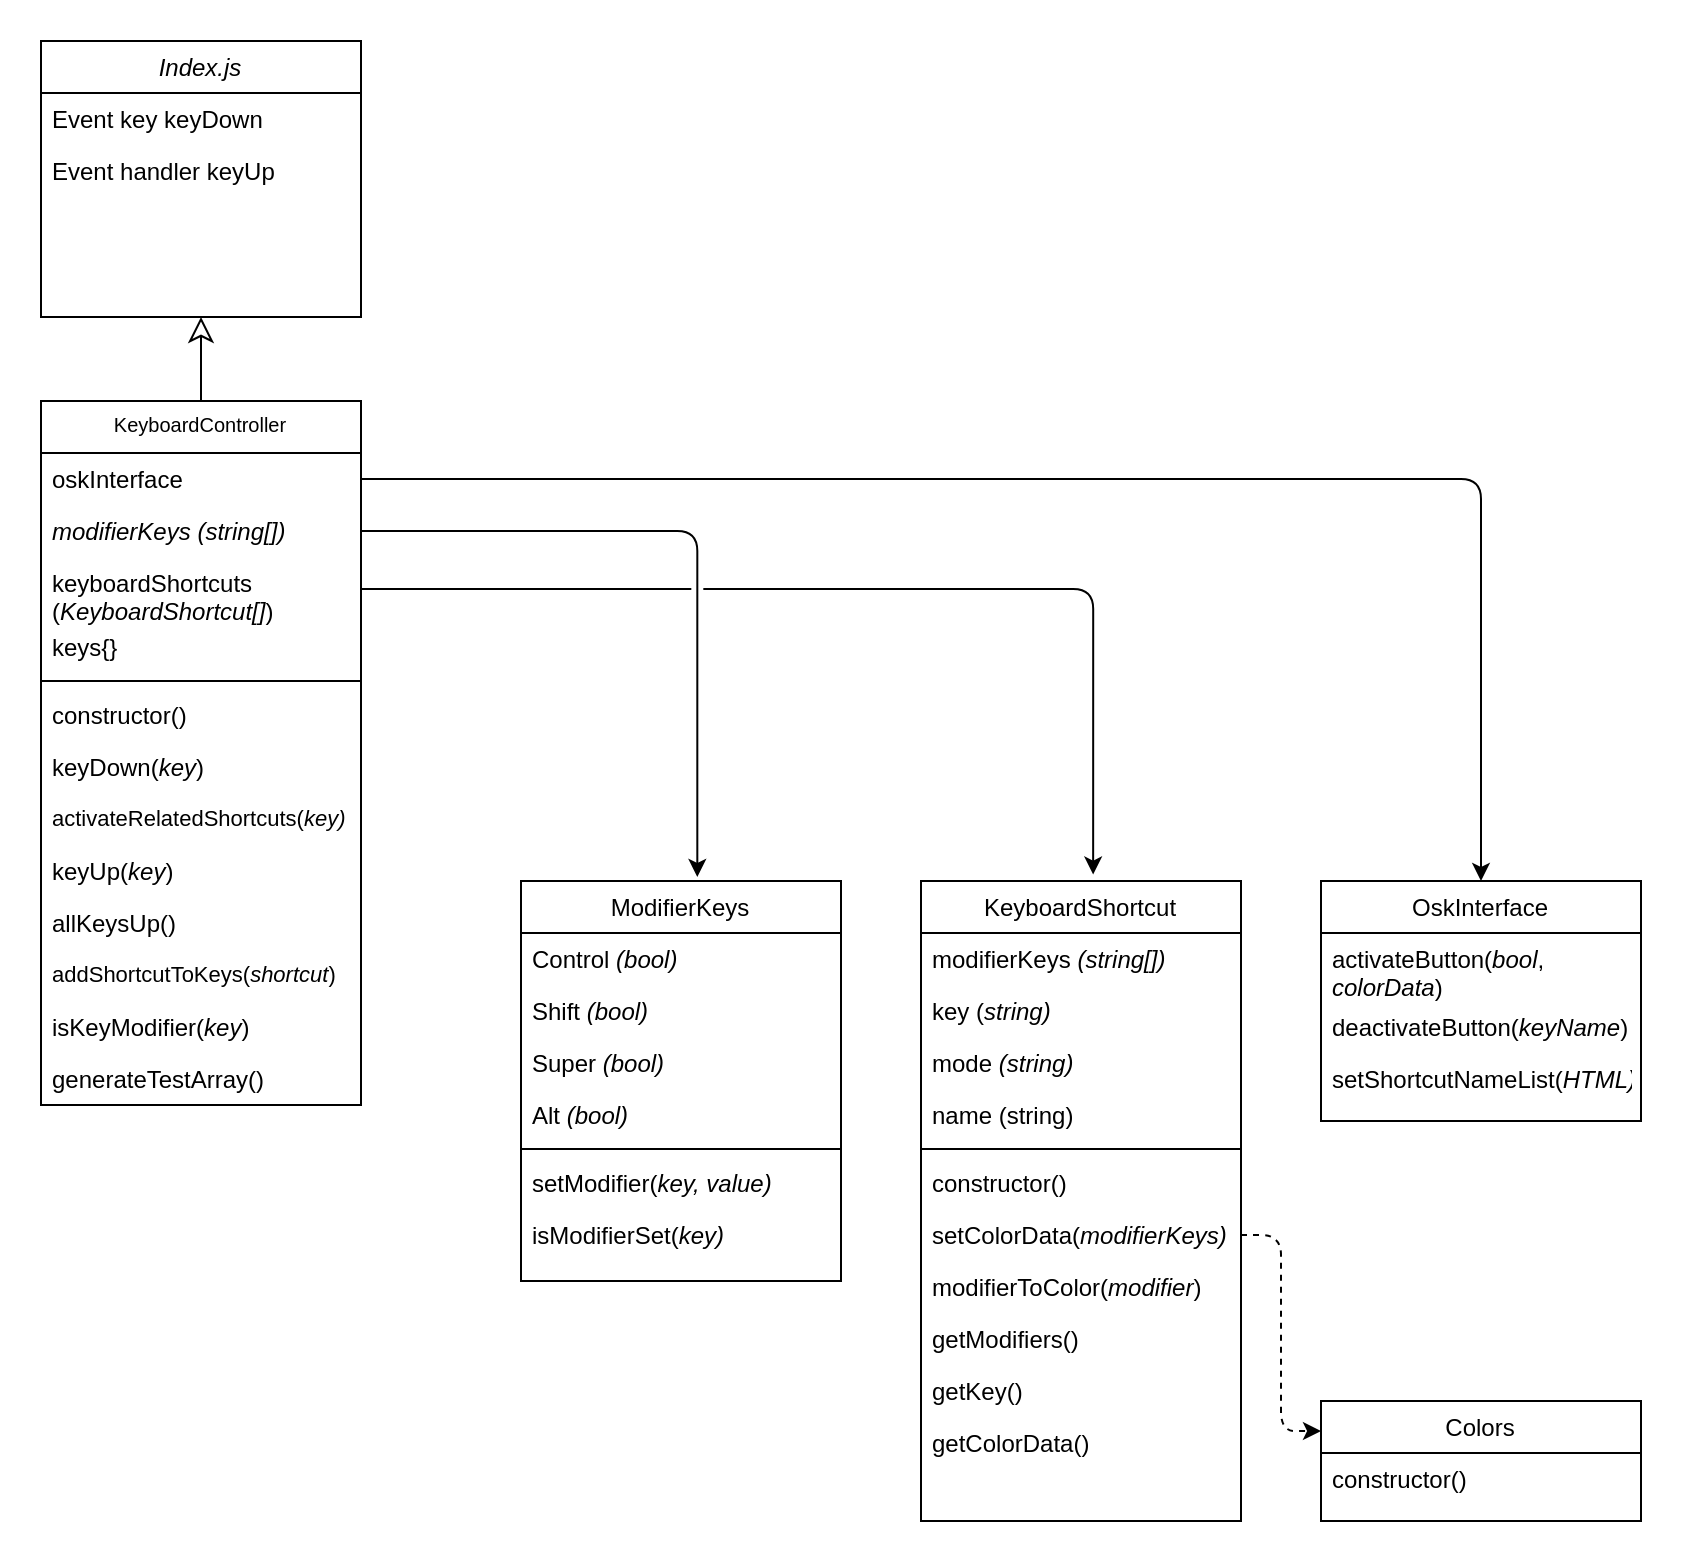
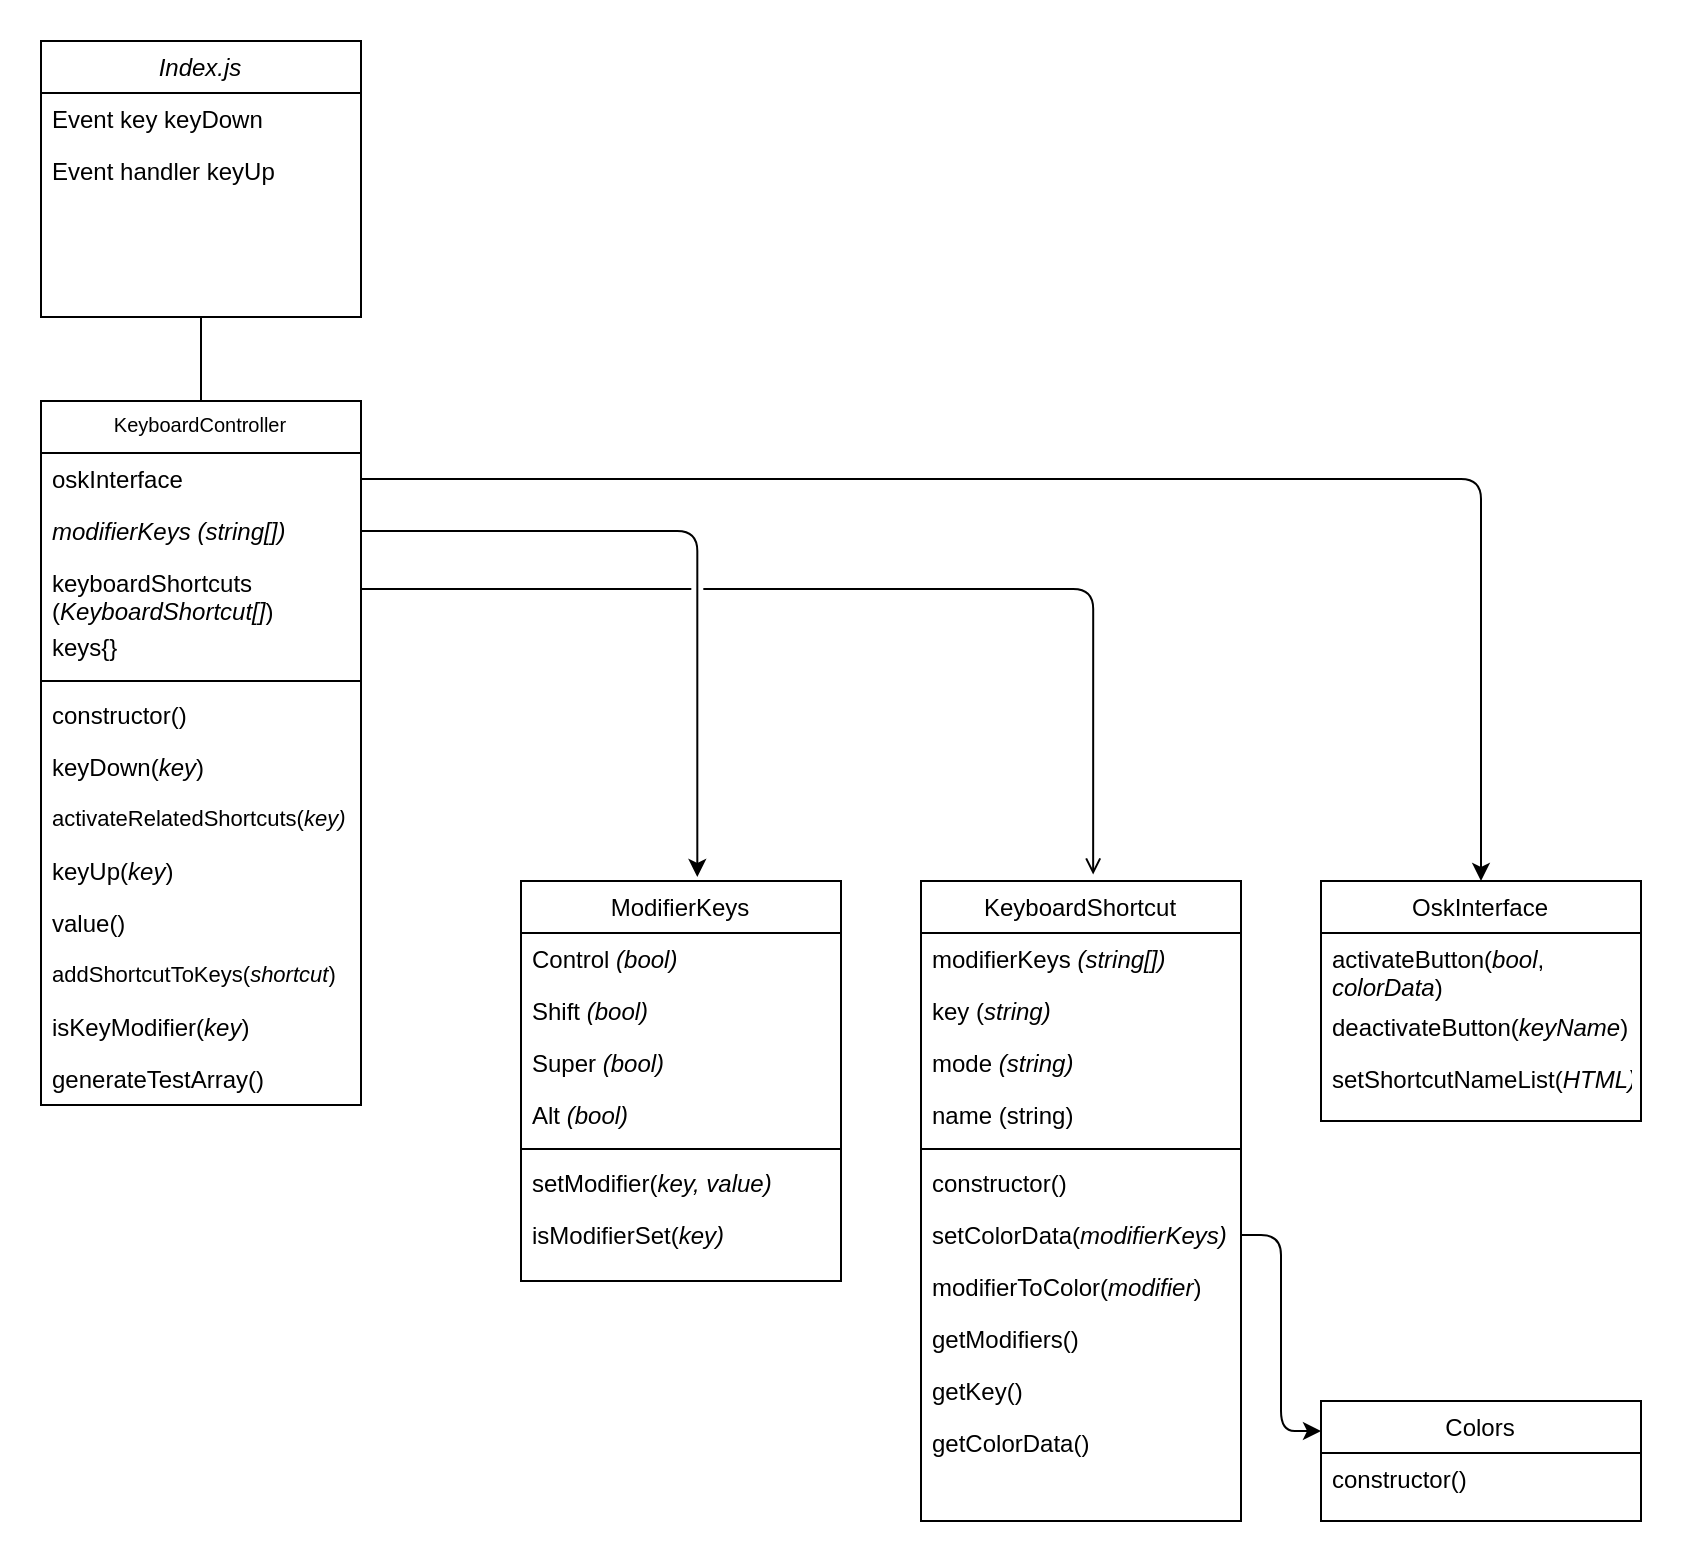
(201, 338) -> (201, 330)
(1093, 860) -> (1093, 863)
(121, 925) -> (97, 925)
(1281, 1330) -> (1281, 1330)
